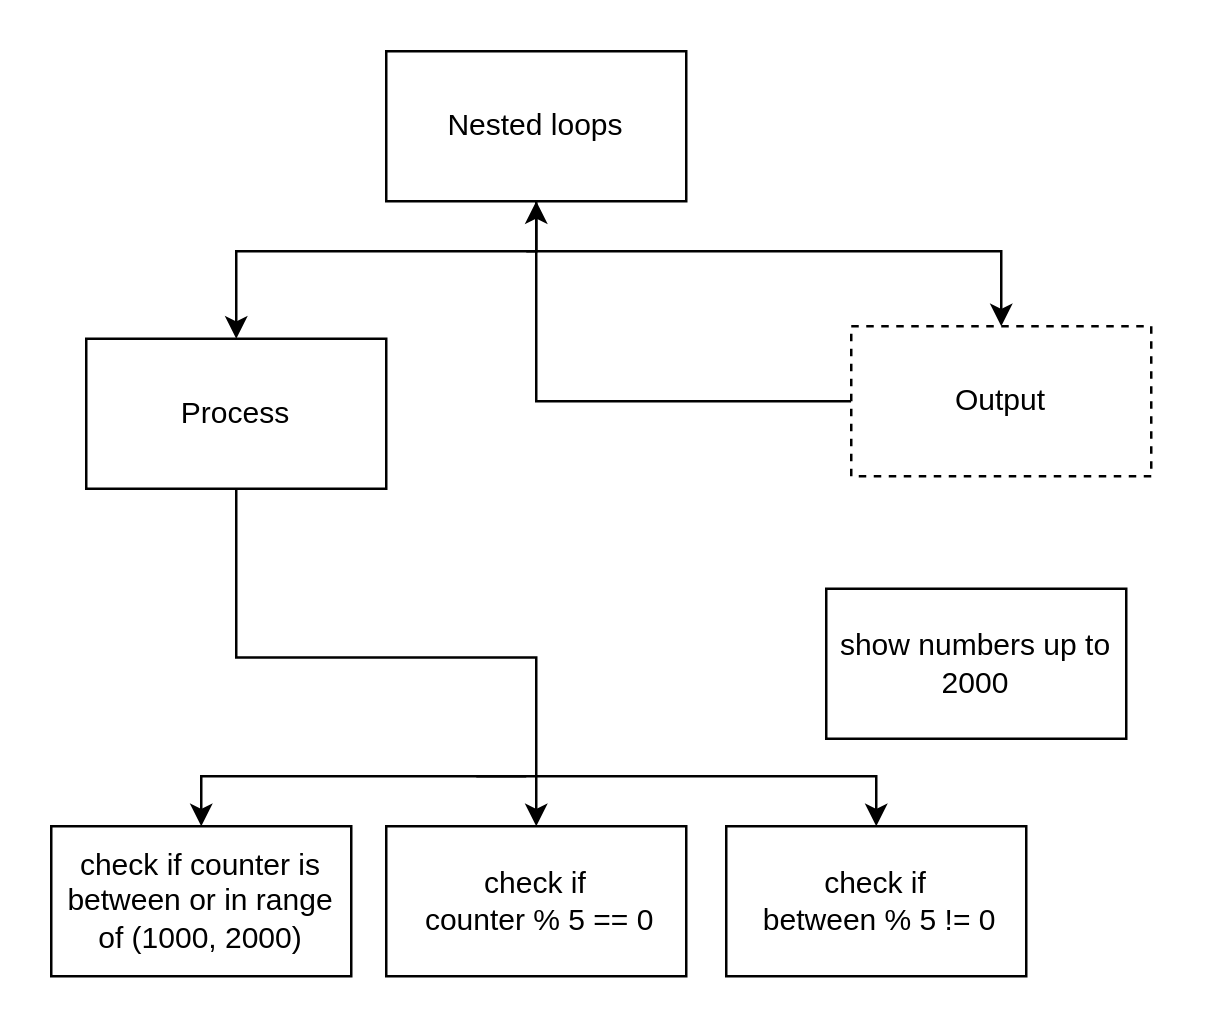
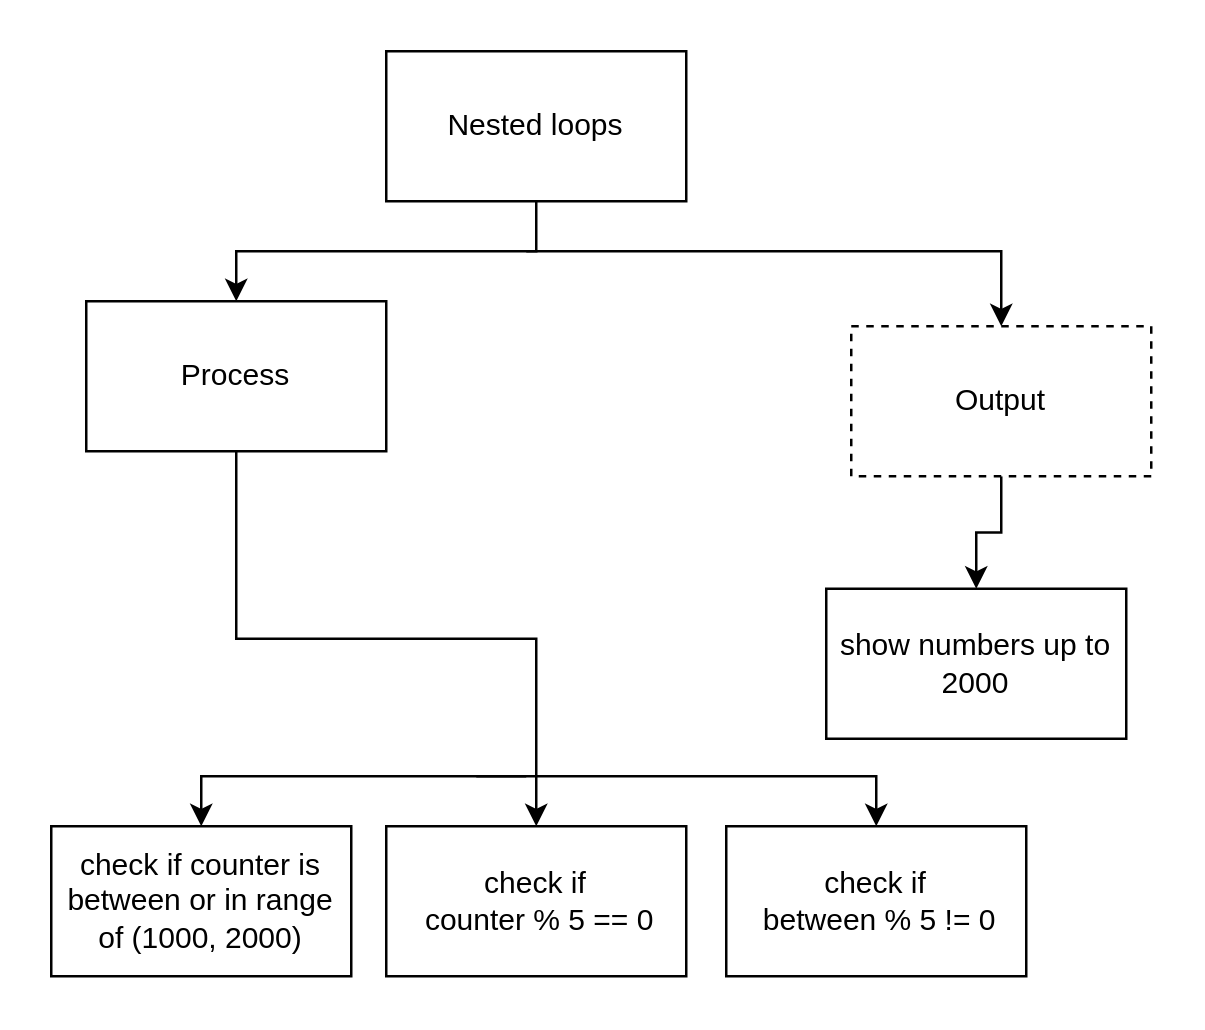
(621, 401) -> (997, 533)
(236, 414) -> (236, 376)
